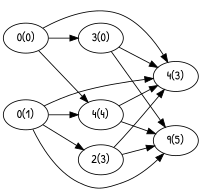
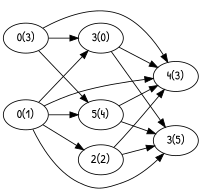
(26, 38) -> (26, 38)
none -> (59, 81)
(101, 115) -> (101, 115)
(176, 141) -> (176, 141)
(101, 160) -> (101, 160)
